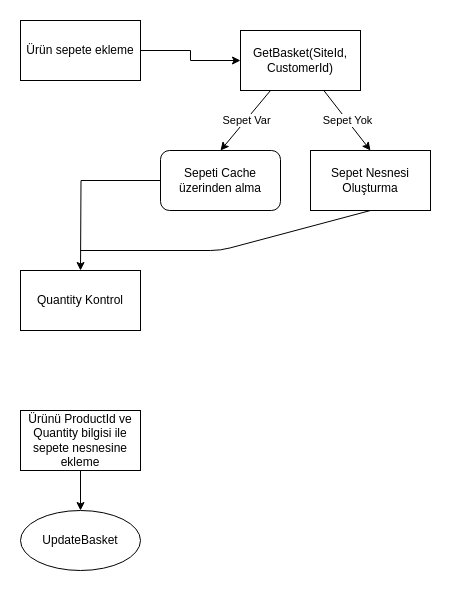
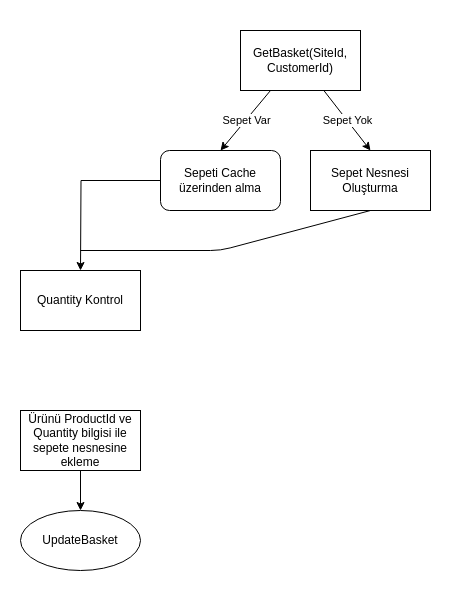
(81, 51) -> none
(191, 52) -> none
